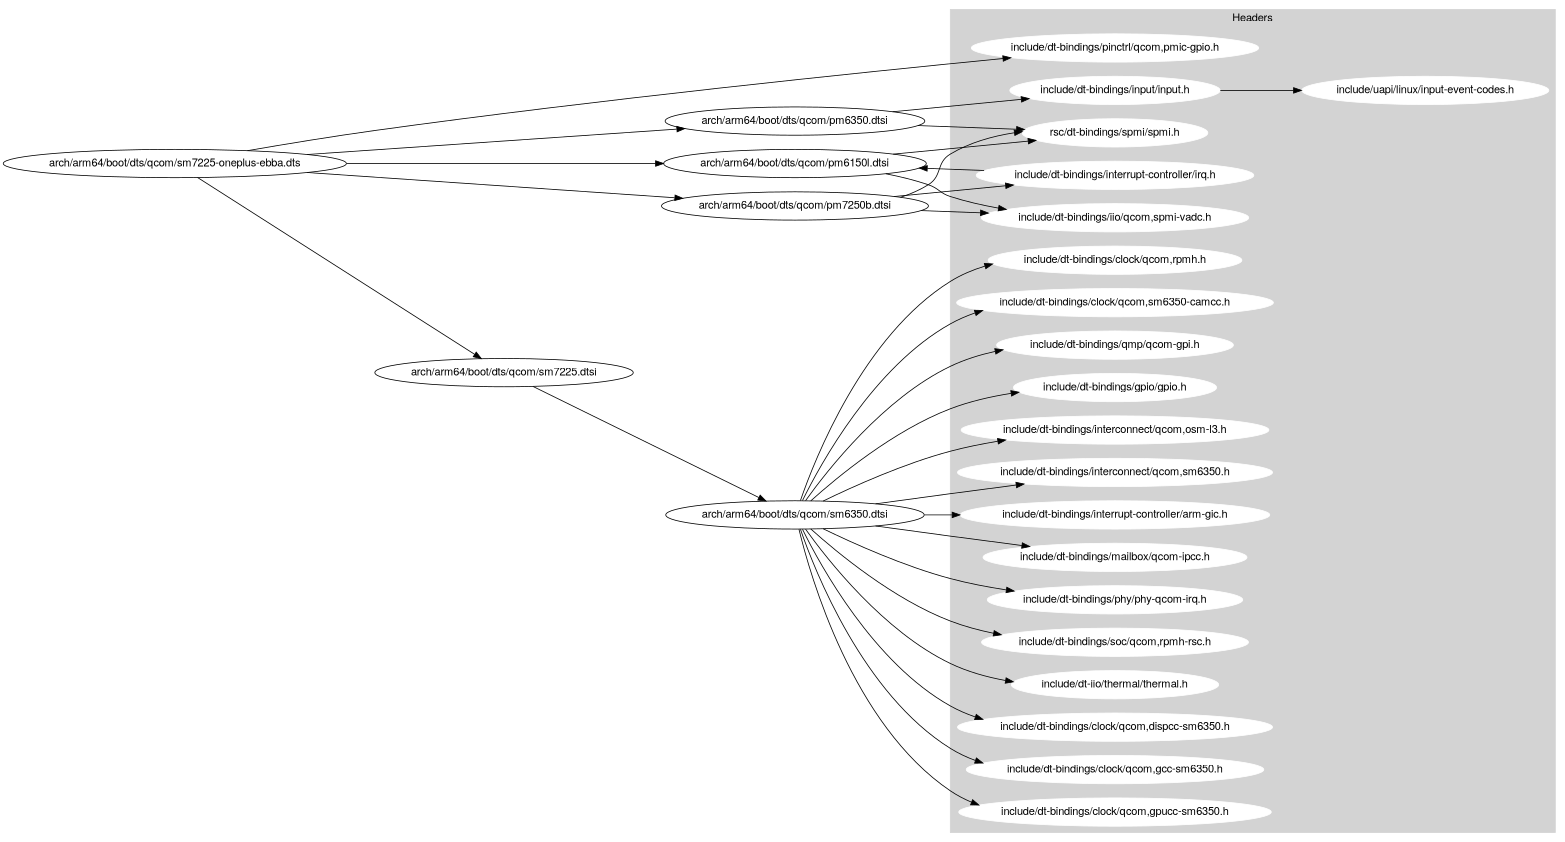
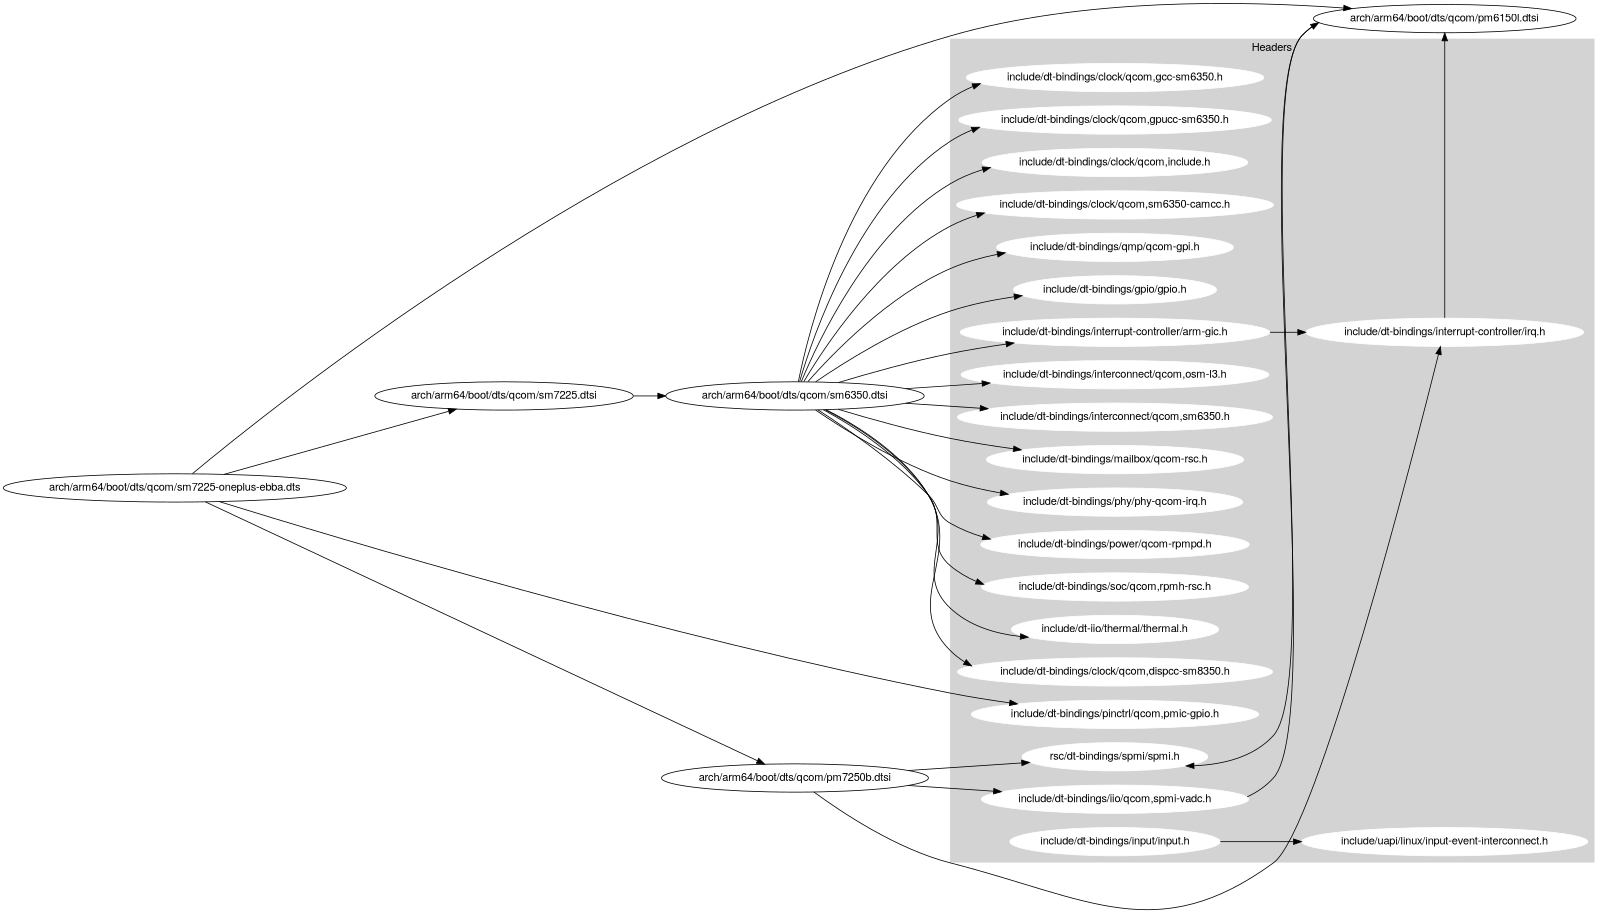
(1425, 90) -> (1445, 842)
(795, 121) -> none
(934, 187) -> (1288, 416)
(1115, 260) -> (1115, 162)
none -> (1280, 332)
none -> (1115, 544)
(1115, 557) -> (1115, 460)
(1115, 727) -> (1115, 672)
